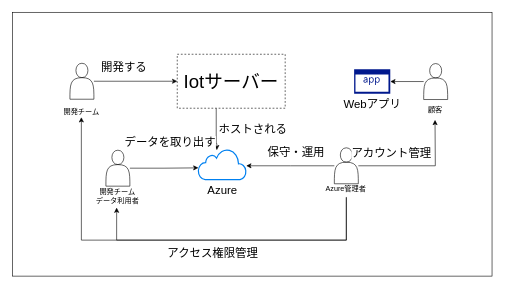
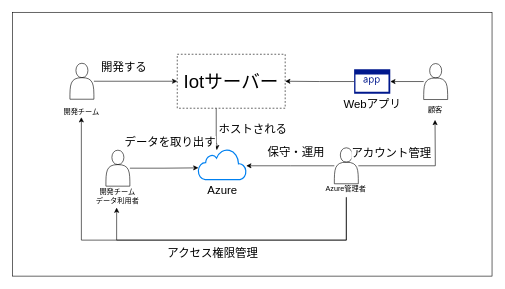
none -> (322, 82)
